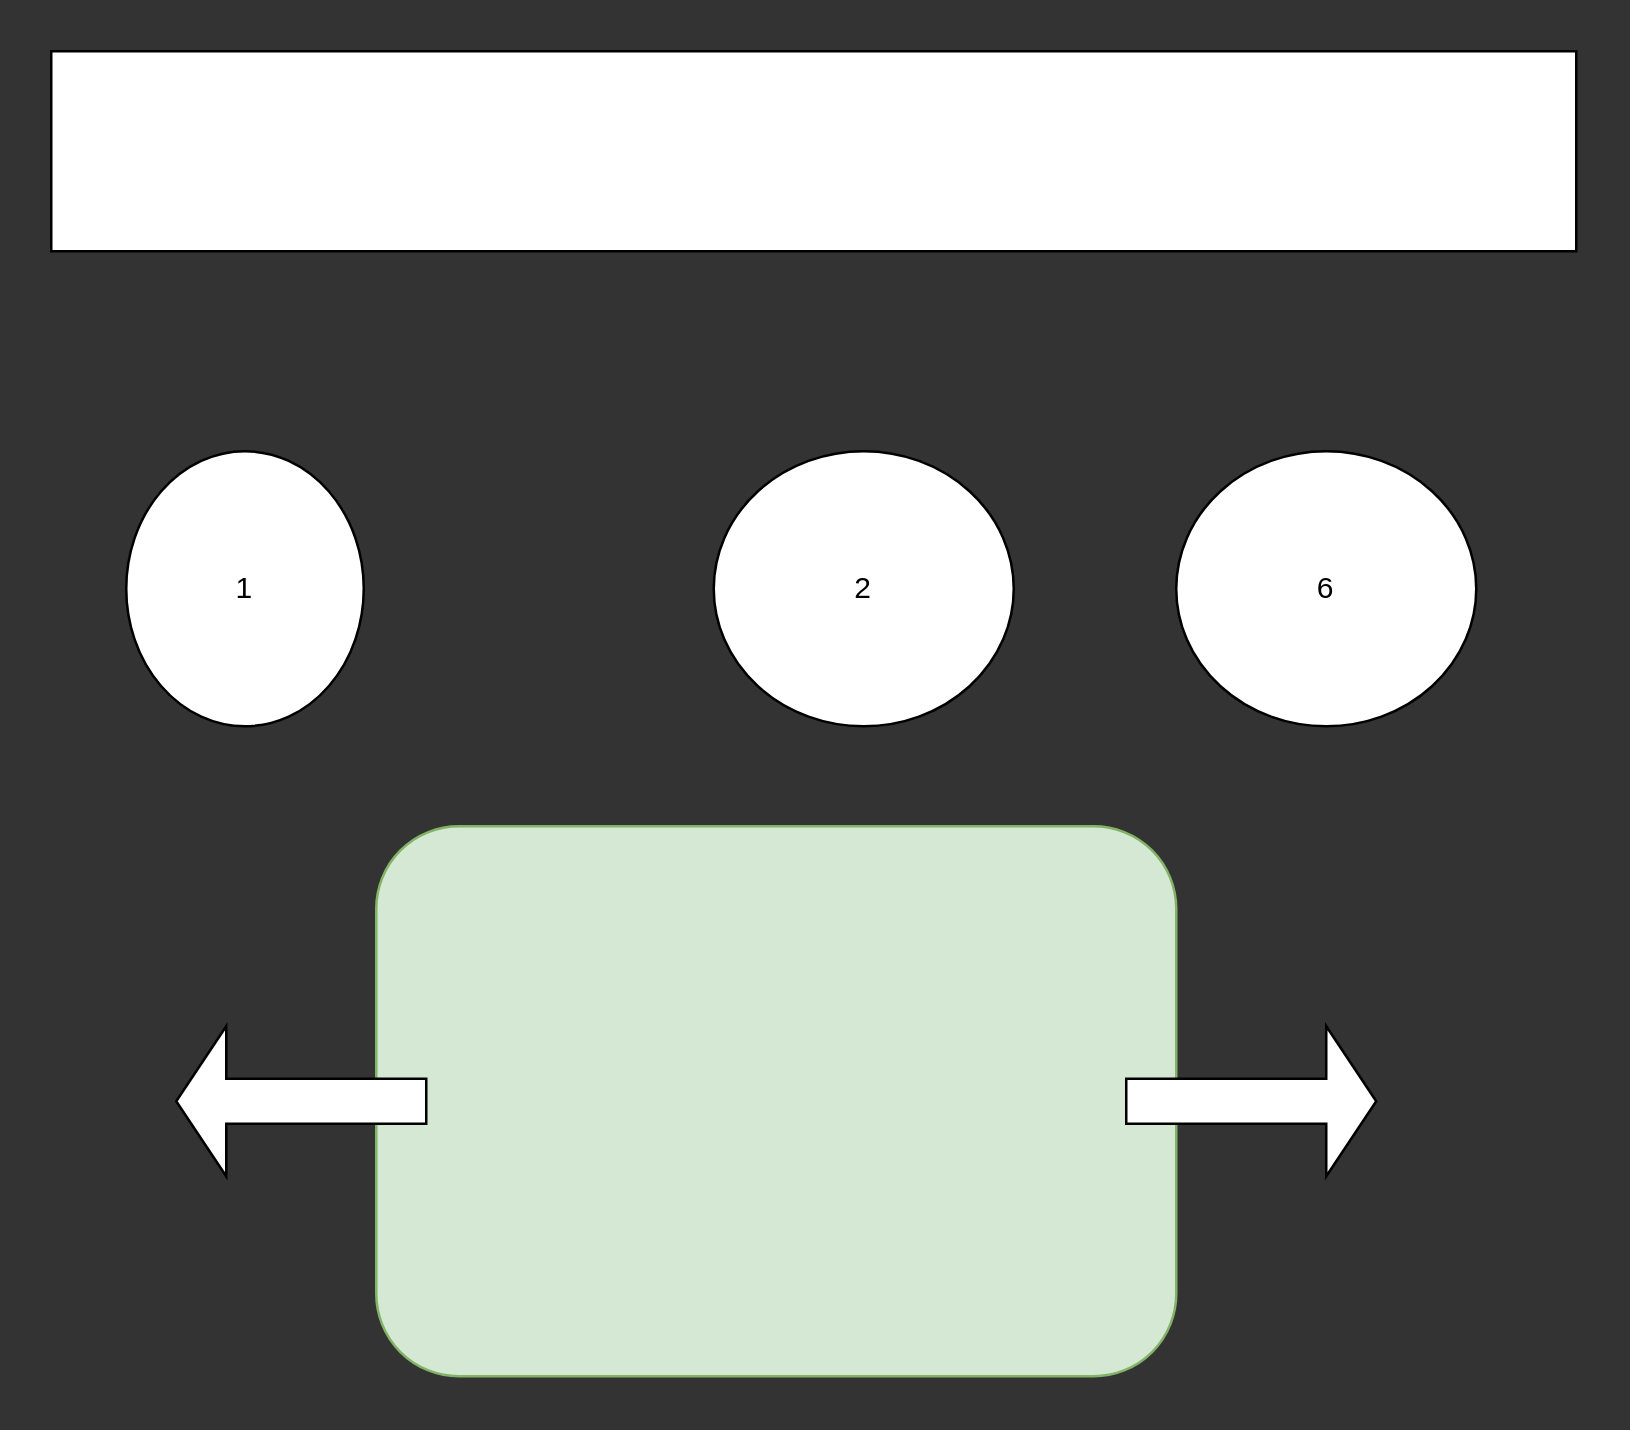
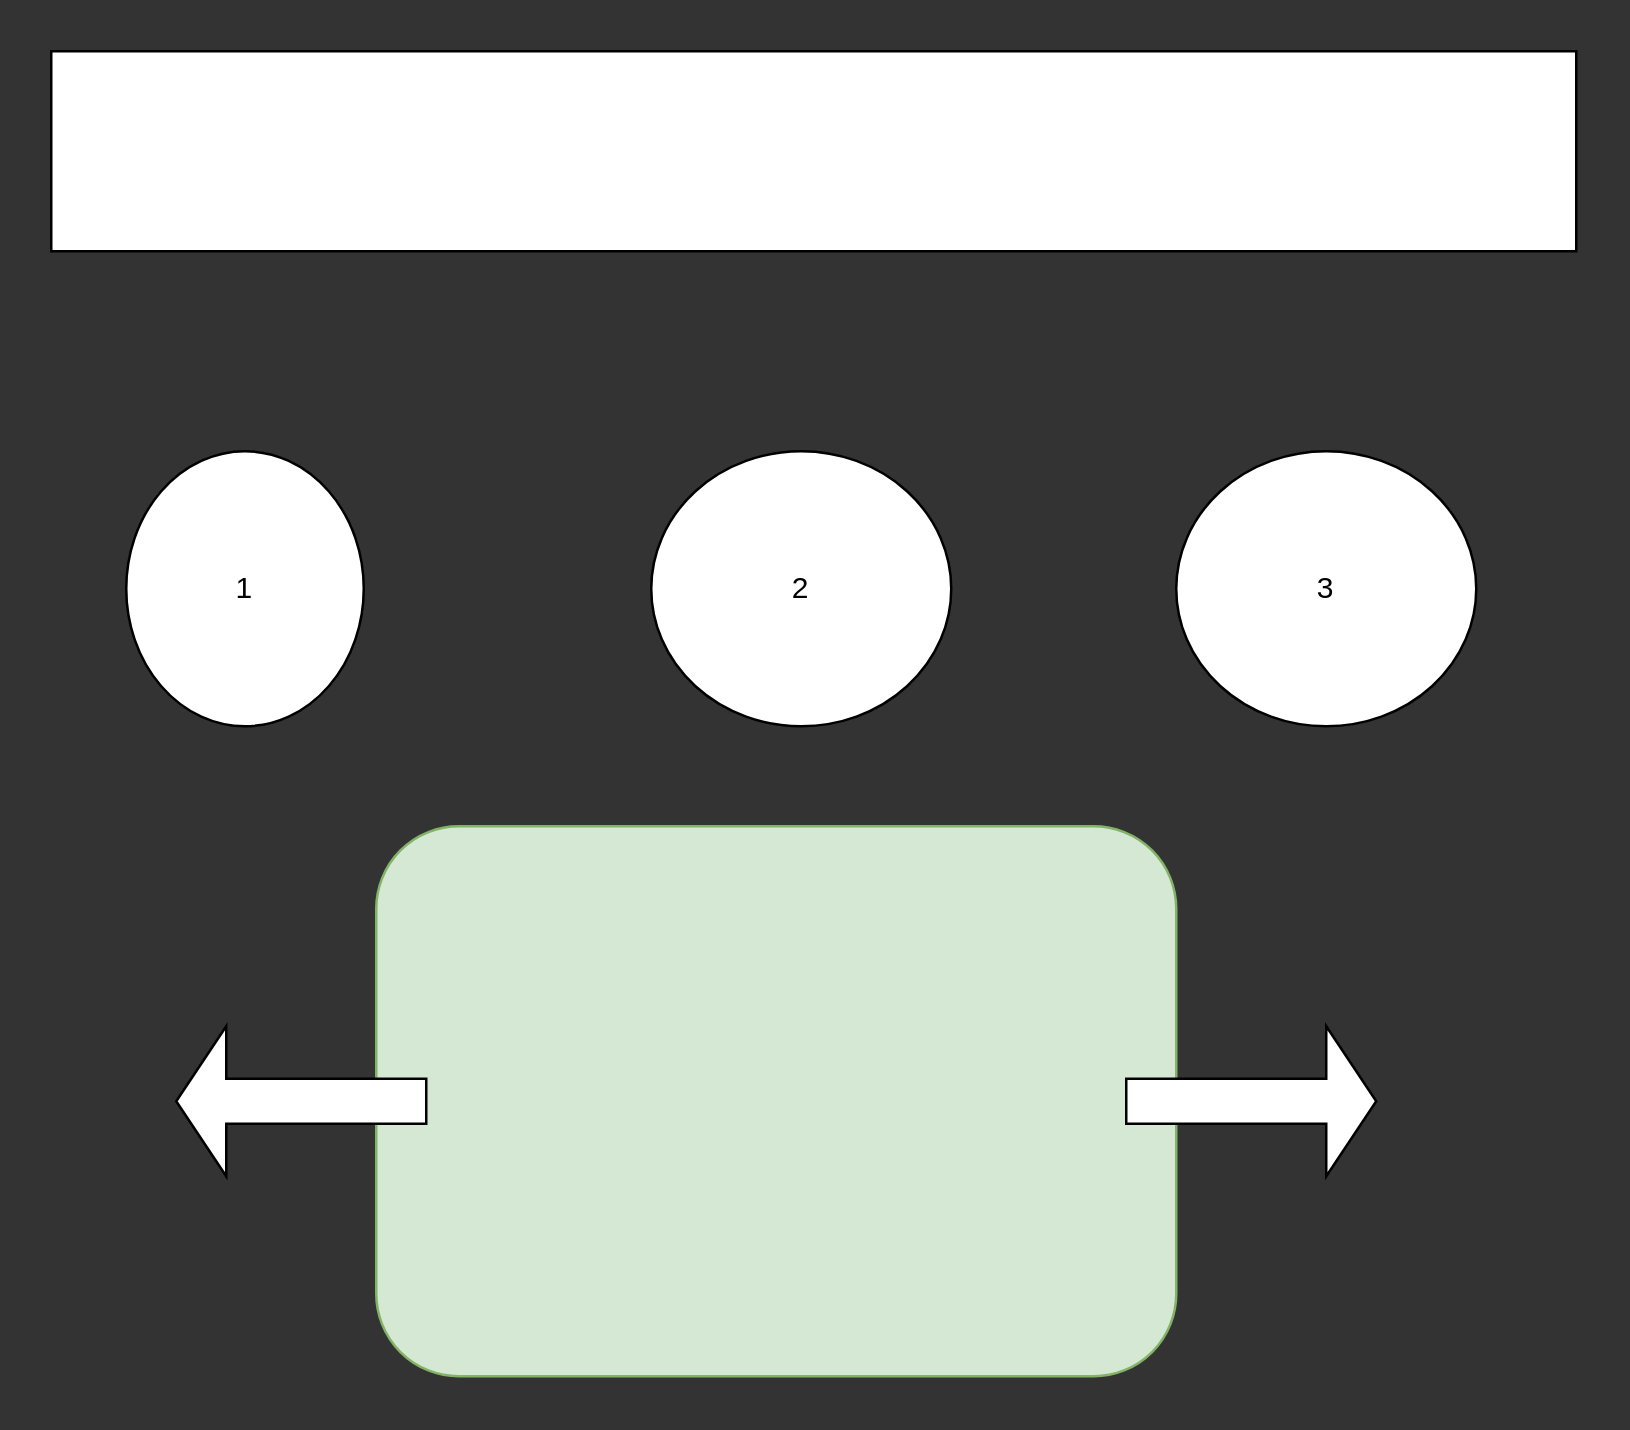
(864, 589) -> (801, 589)
(1326, 589) -> (1326, 589)
